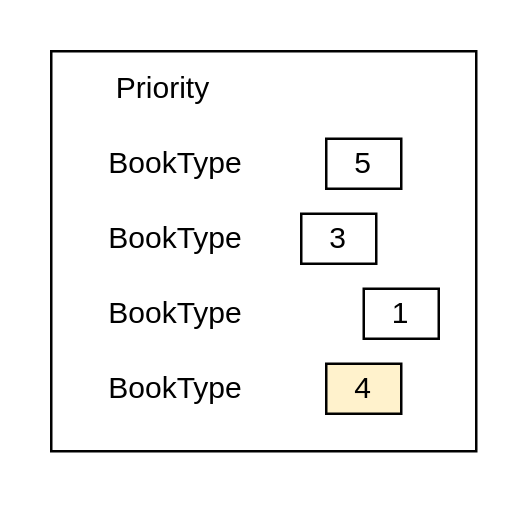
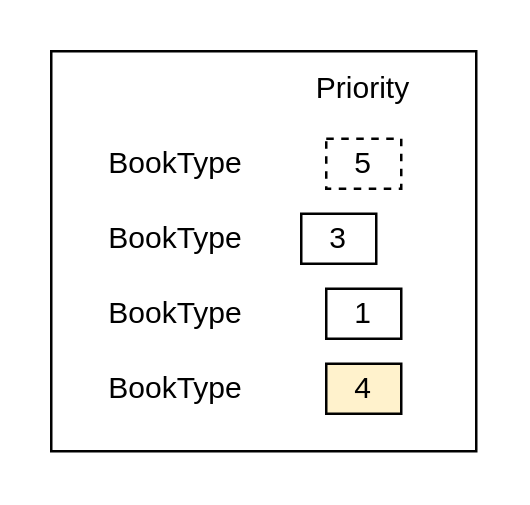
(164, 89) -> (364, 89)
(364, 164) -> (364, 164)
(401, 314) -> (364, 314)
